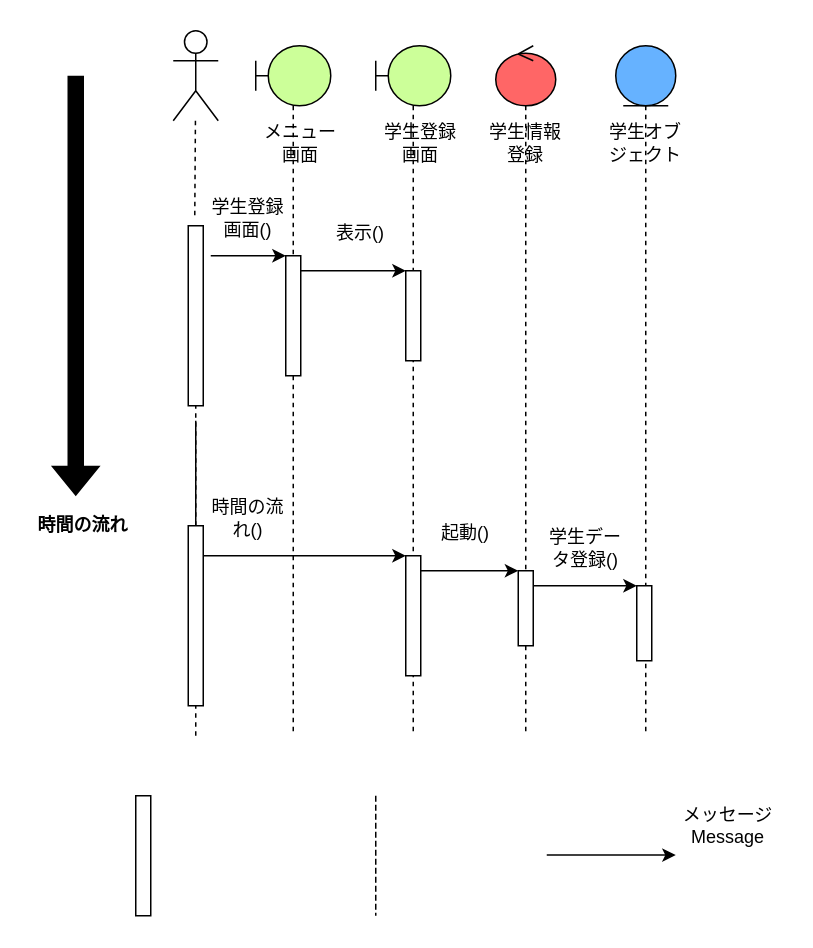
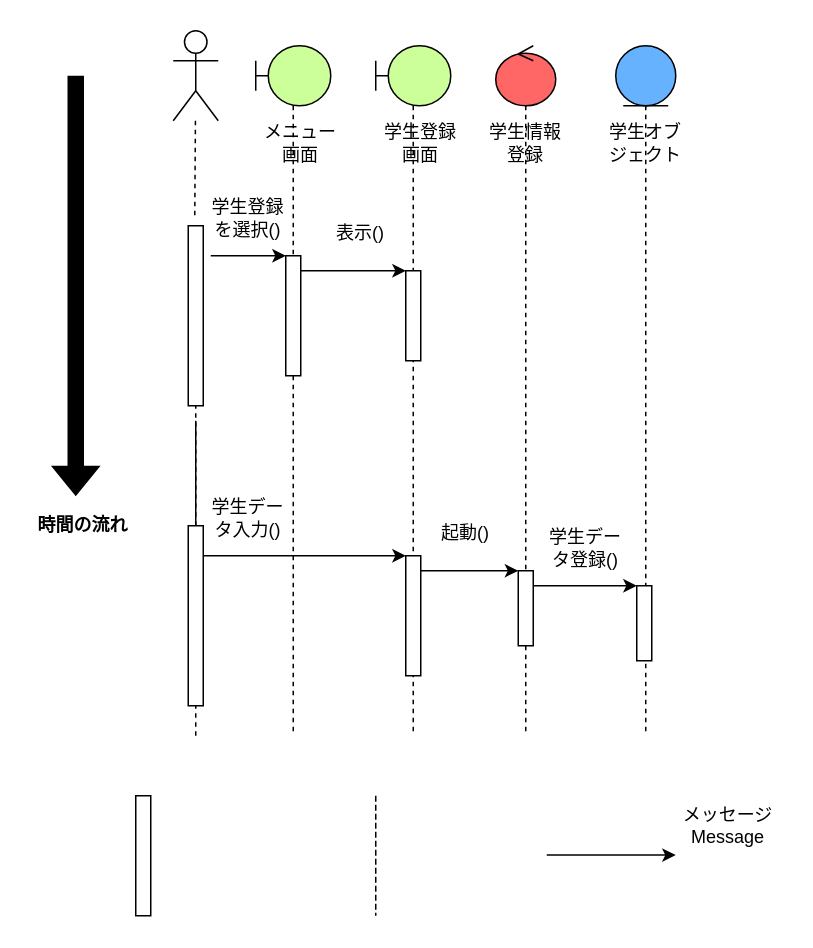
(248, 218) -> (248, 218)
(248, 518) -> (248, 518)
